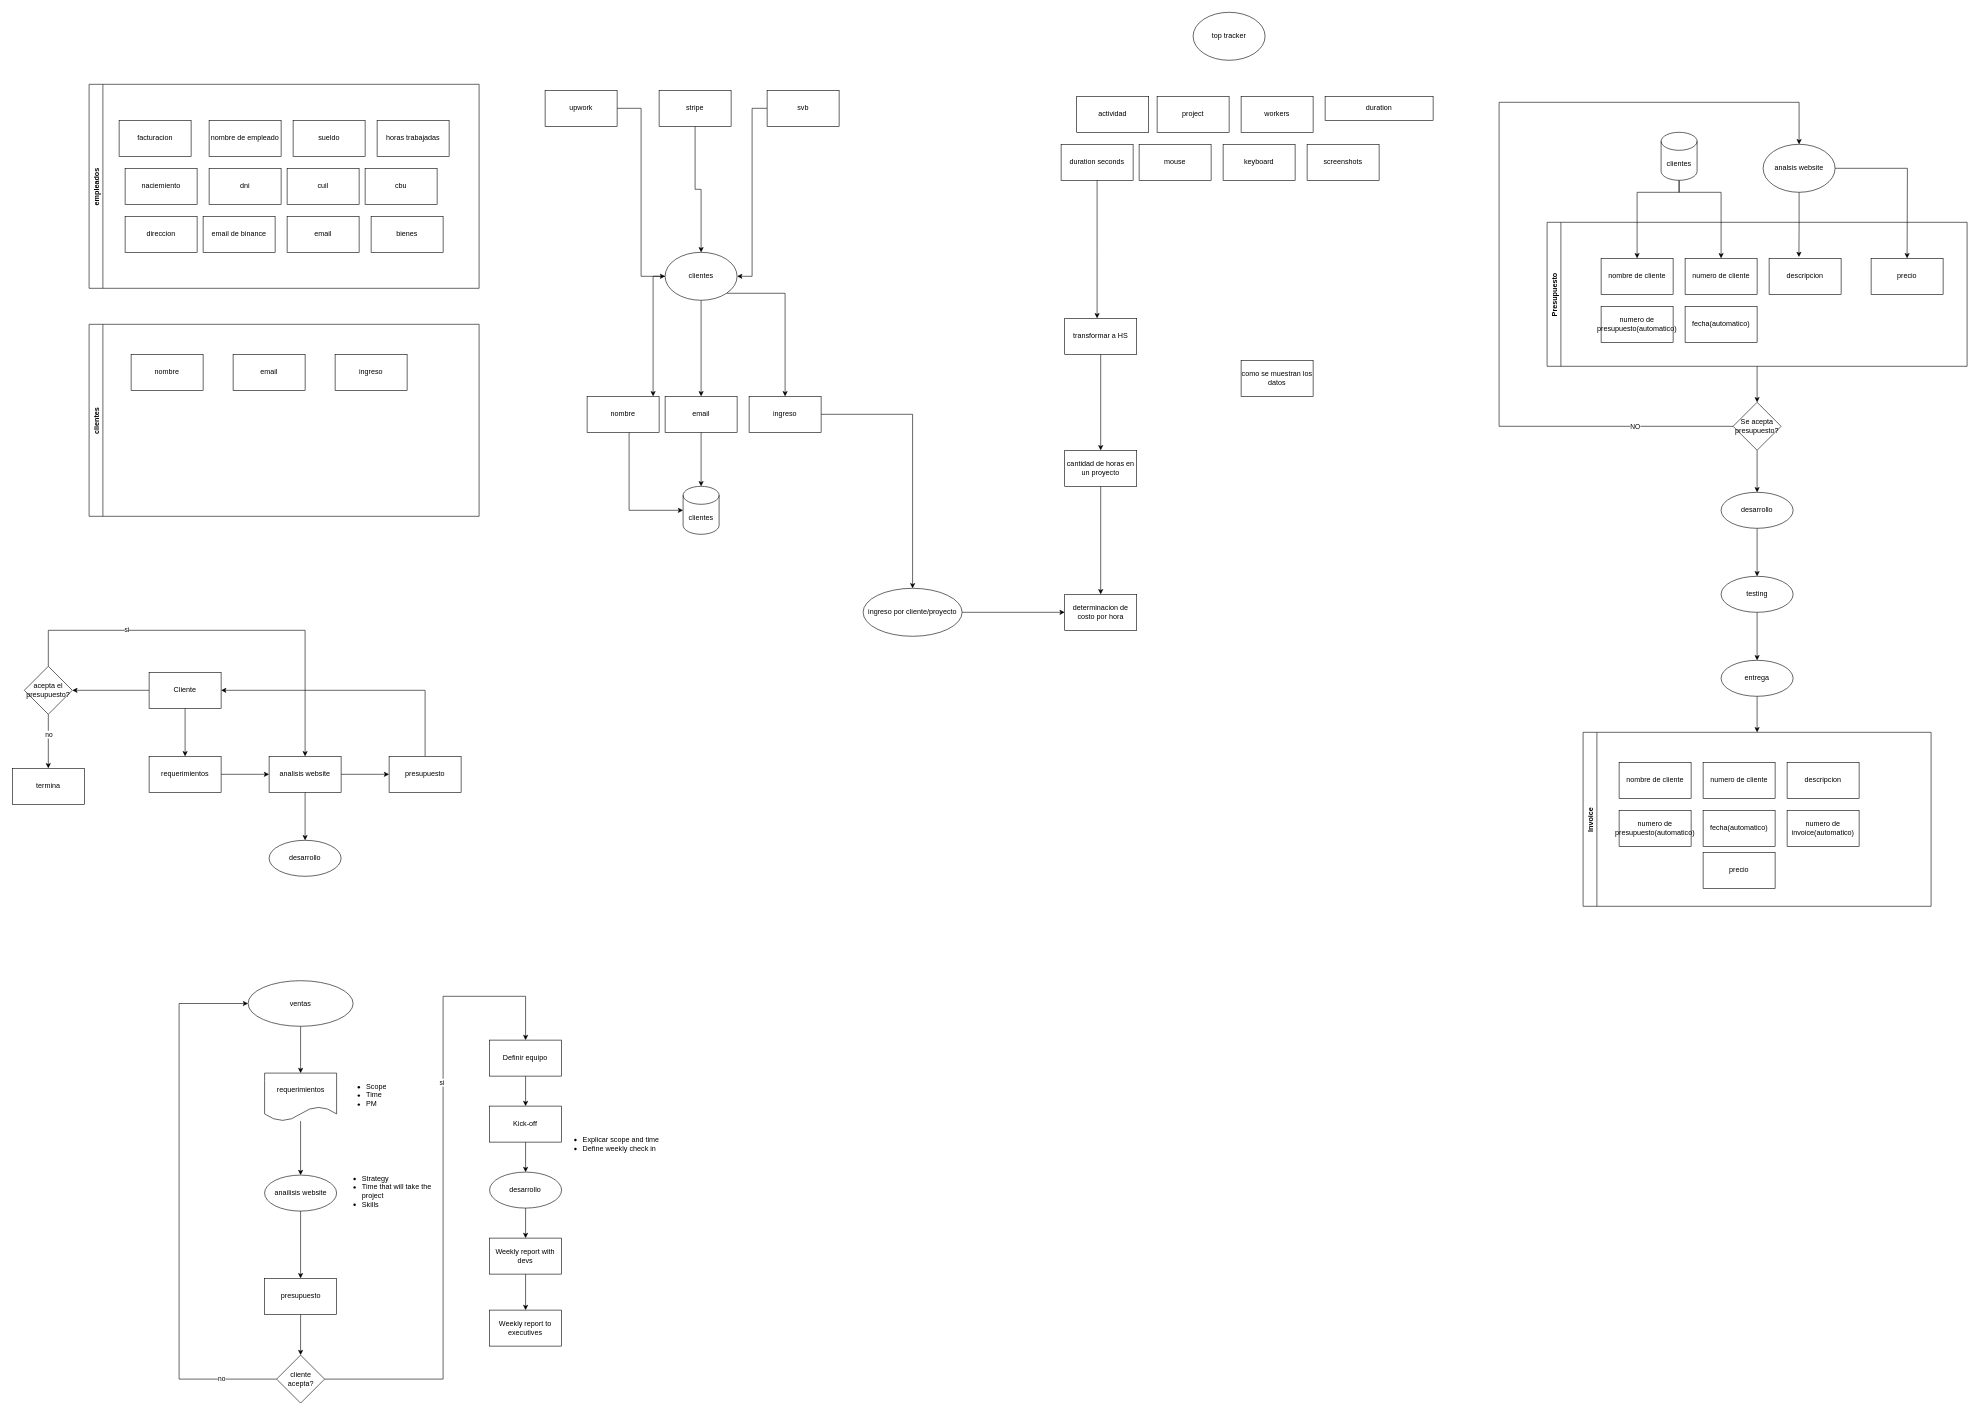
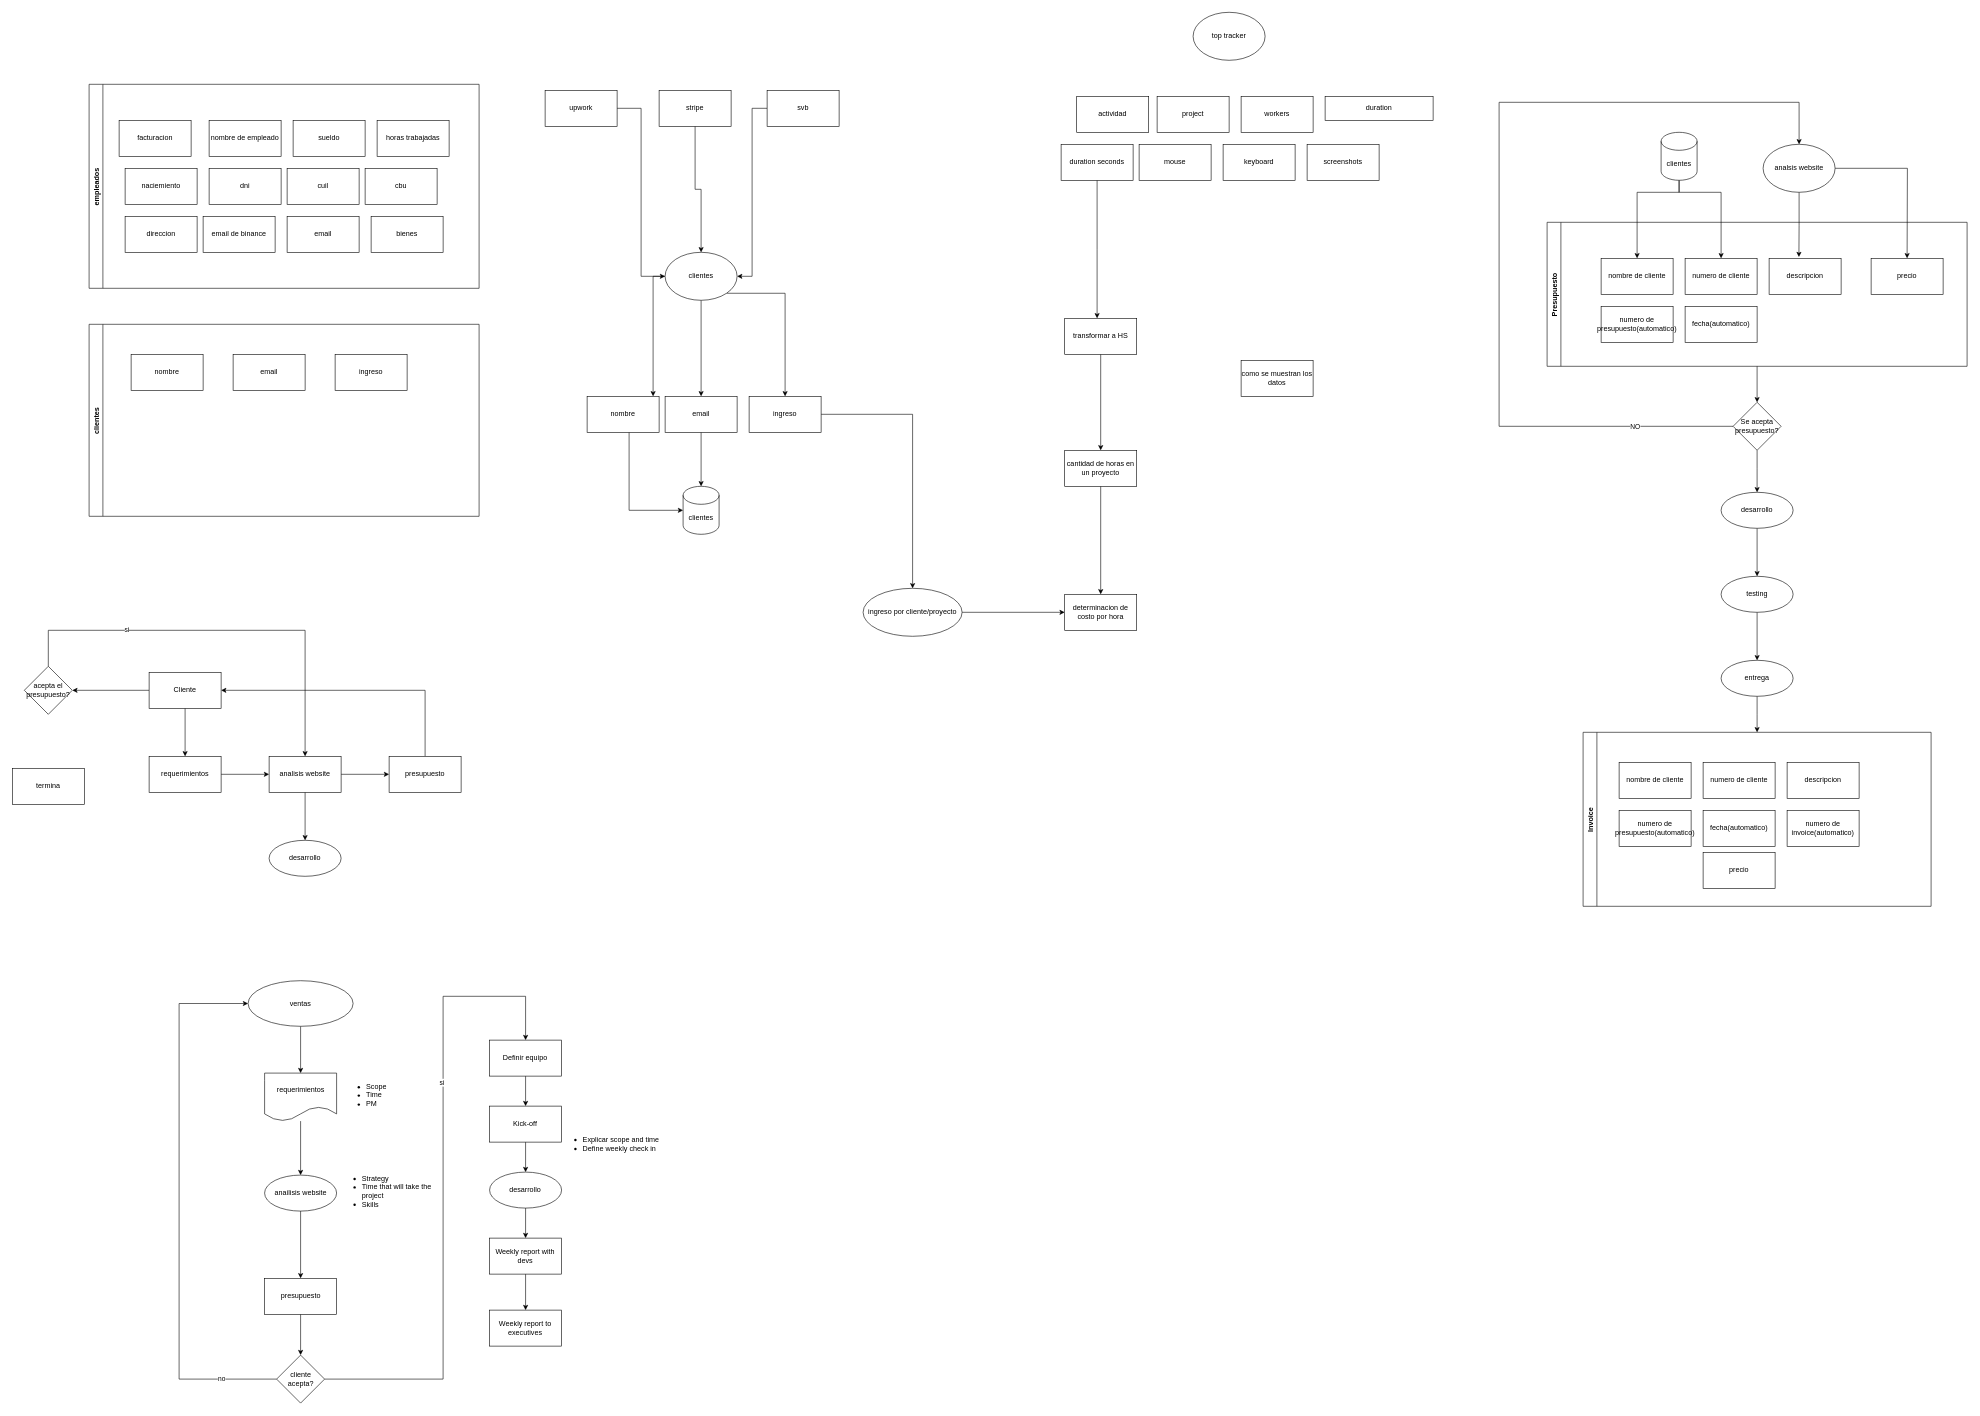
(48, 734) -> none
